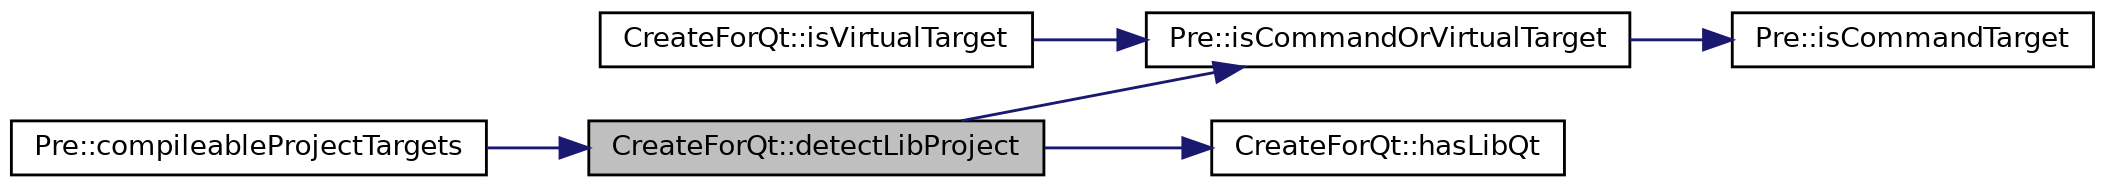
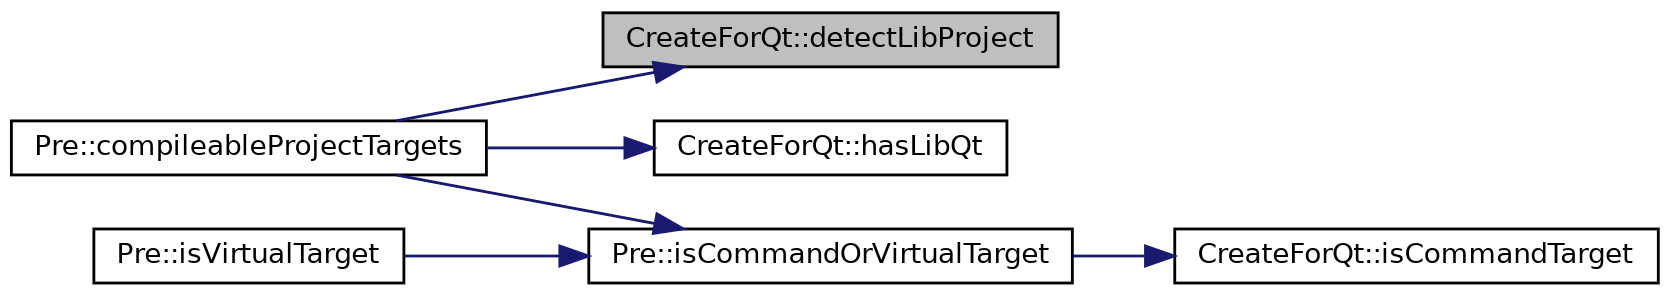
(816, 40) -> (249, 256)
(1913, 40) -> (1417, 256)
(1088, 97) -> (525, 199)
(1113, 148) -> (556, 148)
